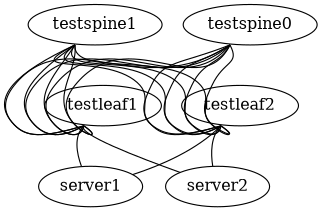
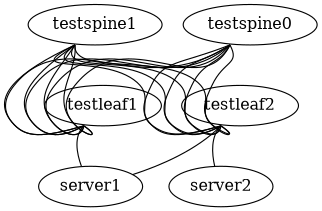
(129, 153) -> none
